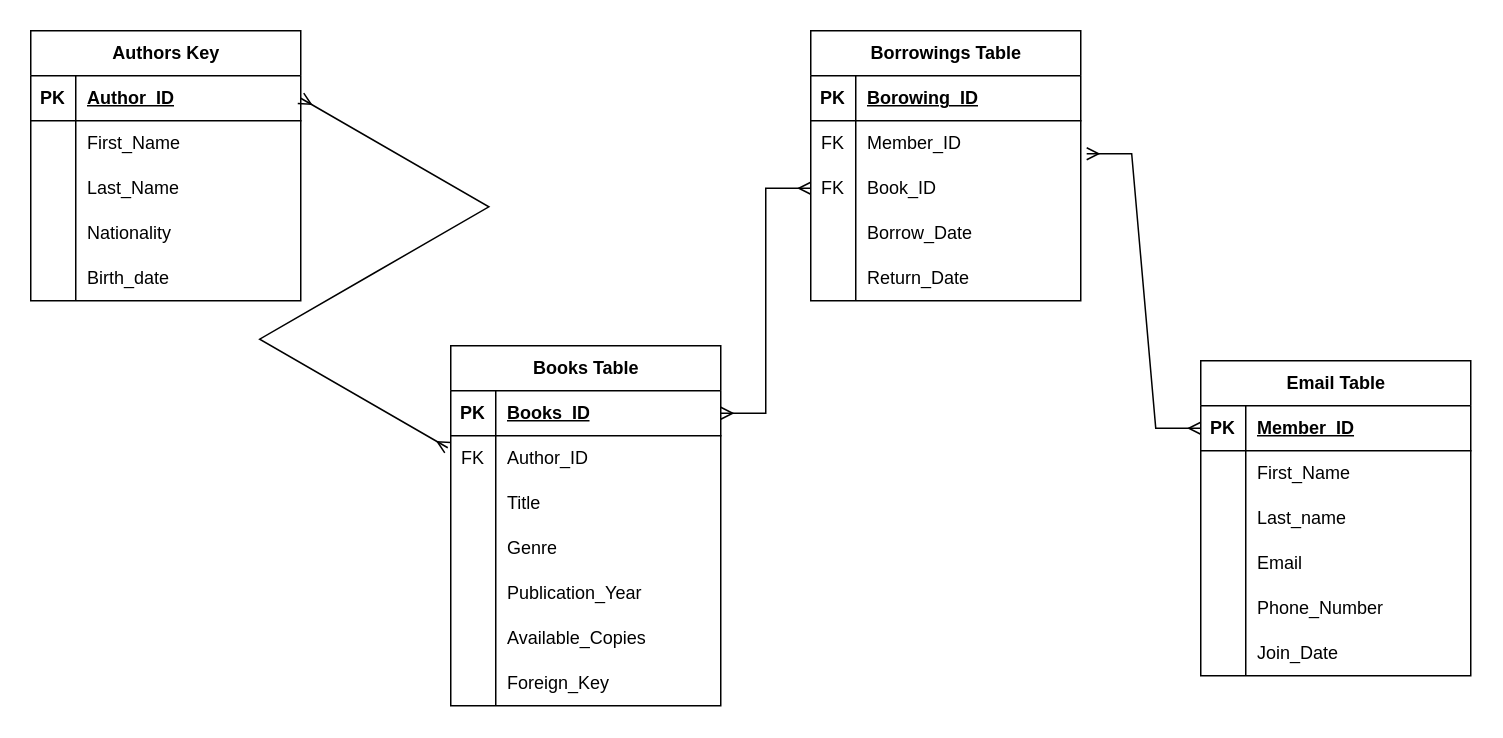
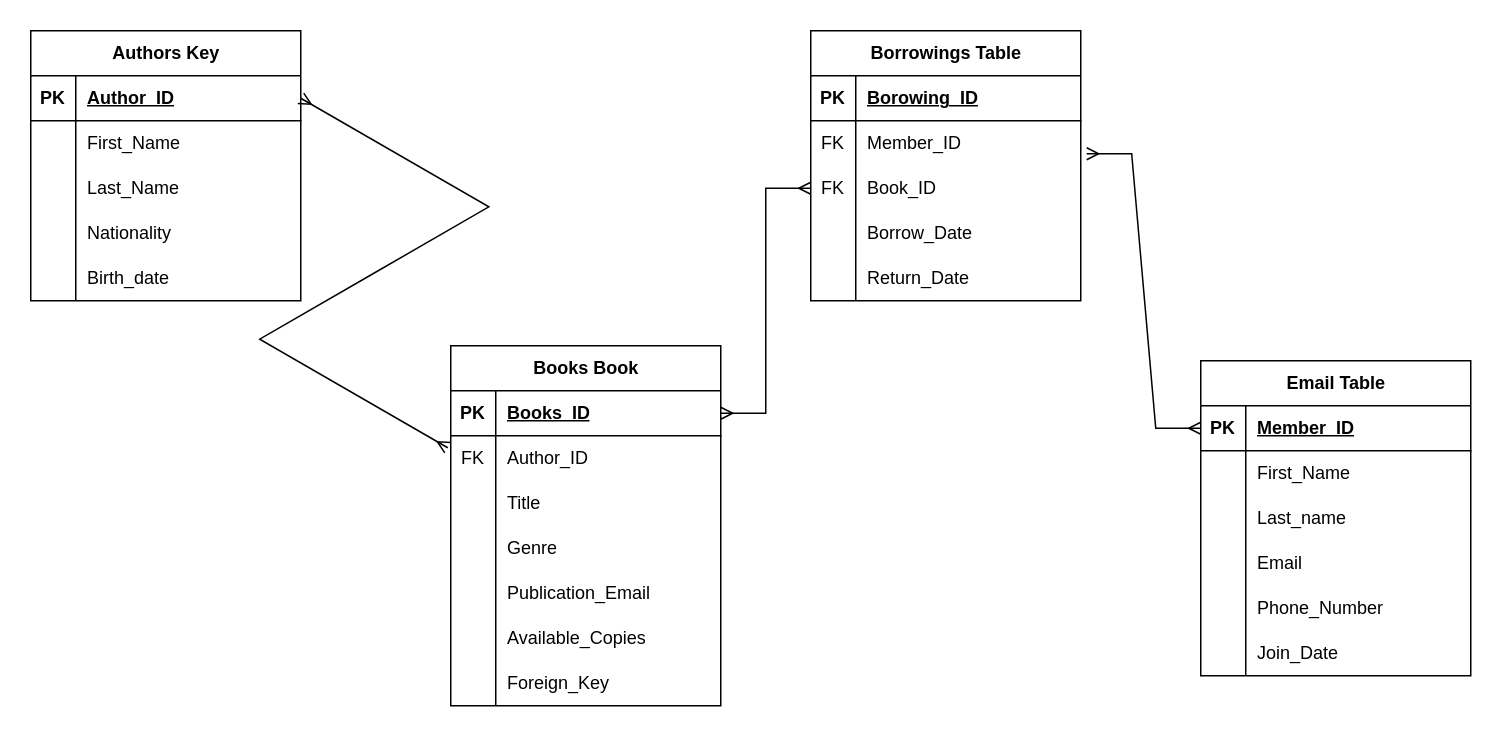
(587, 368) -> (587, 368)
(581, 593) -> (582, 593)
